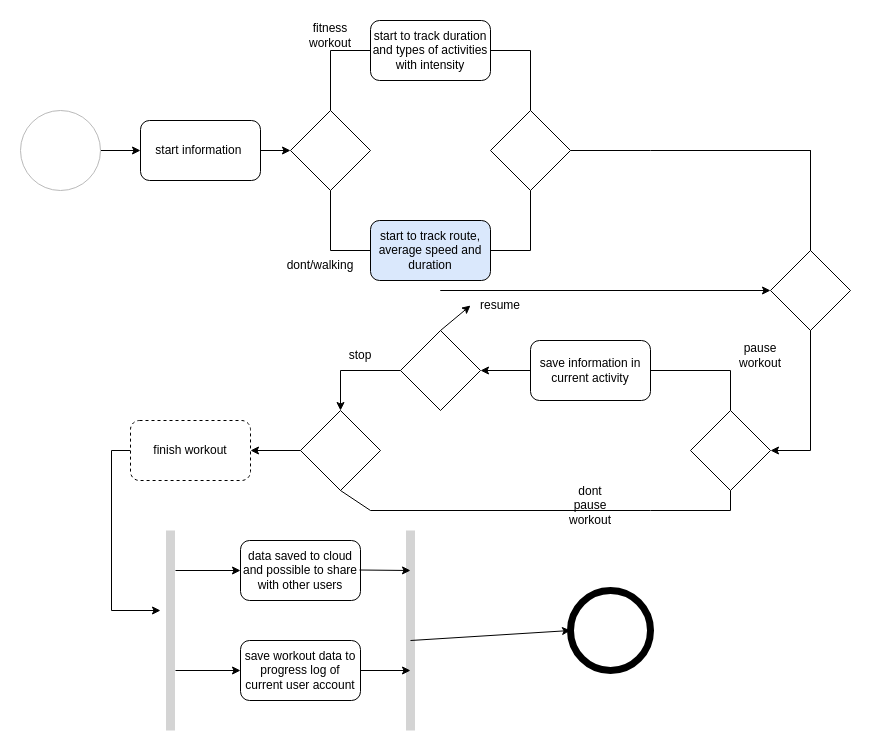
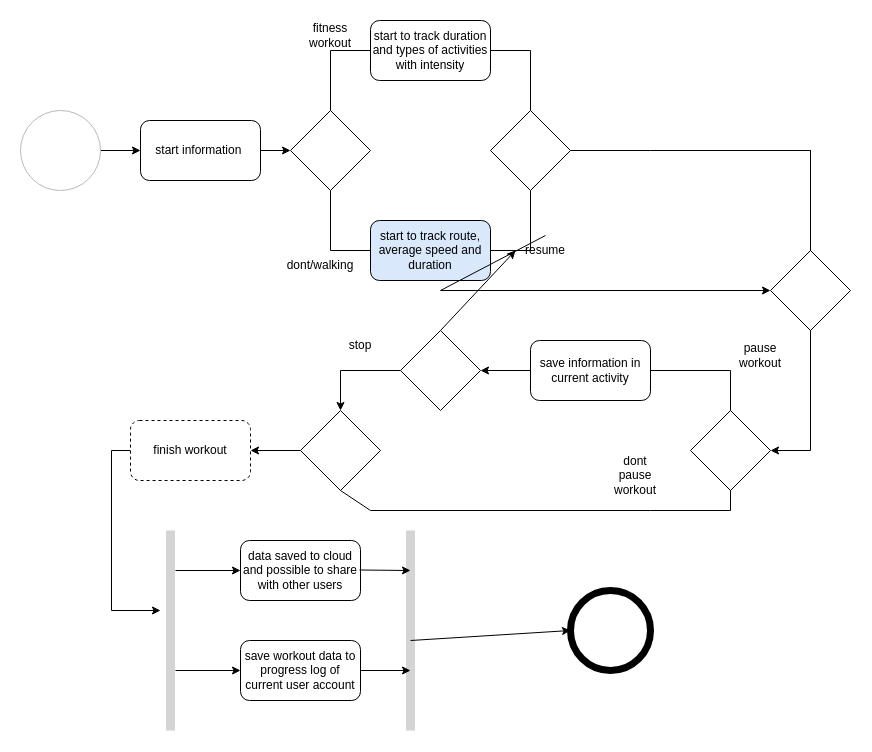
(501, 306) -> (546, 251)
(361, 356) -> (361, 346)
(591, 506) -> (636, 476)
